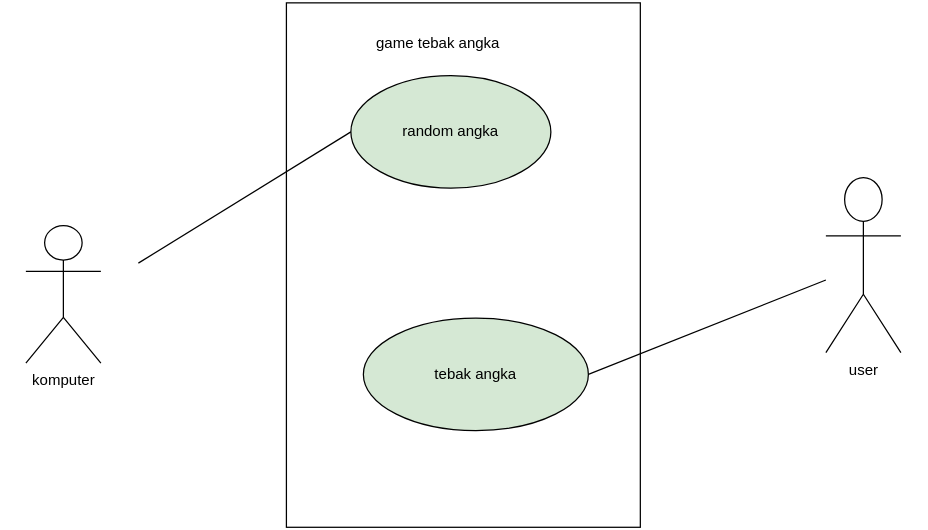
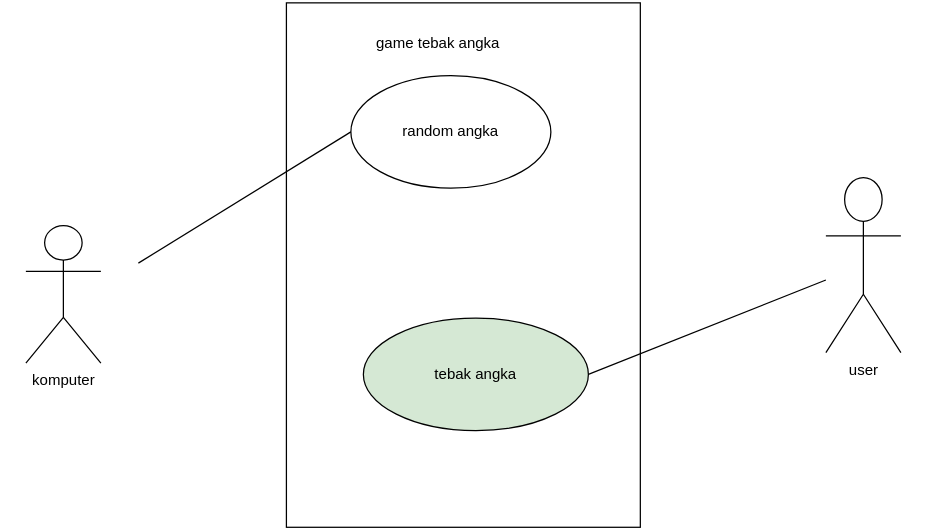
(451, 132) -> (451, 132)
